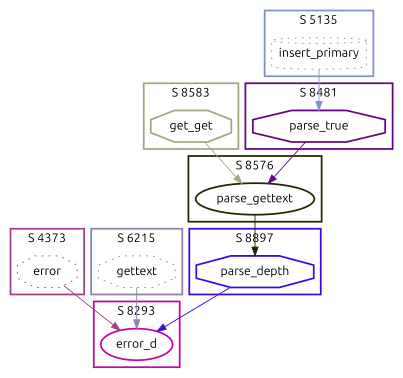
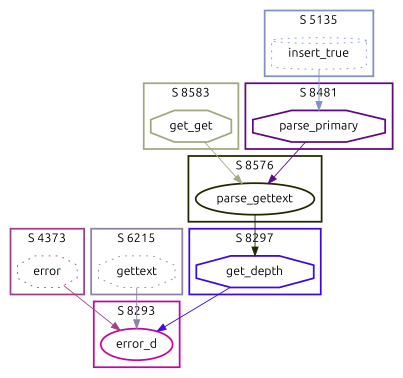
(319, 53) -> (319, 53)
(319, 126) -> (319, 126)
(255, 239) -> (255, 239)
(255, 272) -> (255, 272)
